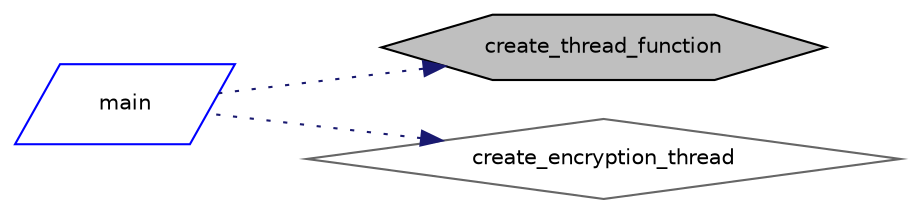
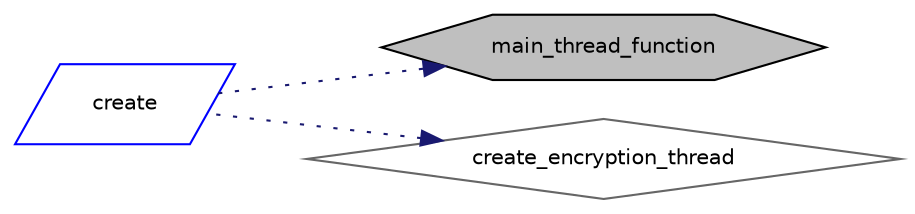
(604, 47) -> (604, 47)
(125, 104) -> (125, 104)
